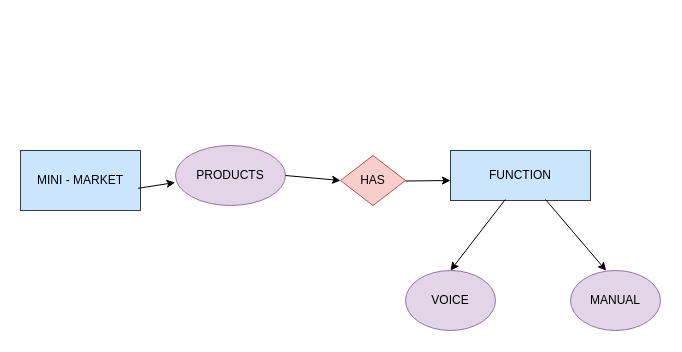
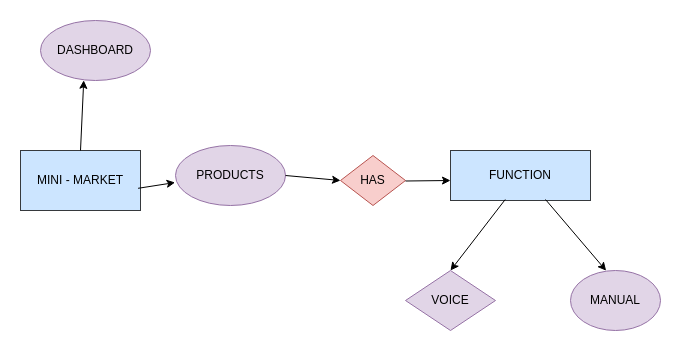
none -> (96, 51)
none -> (82, 119)
(451, 301) -> (451, 301)
